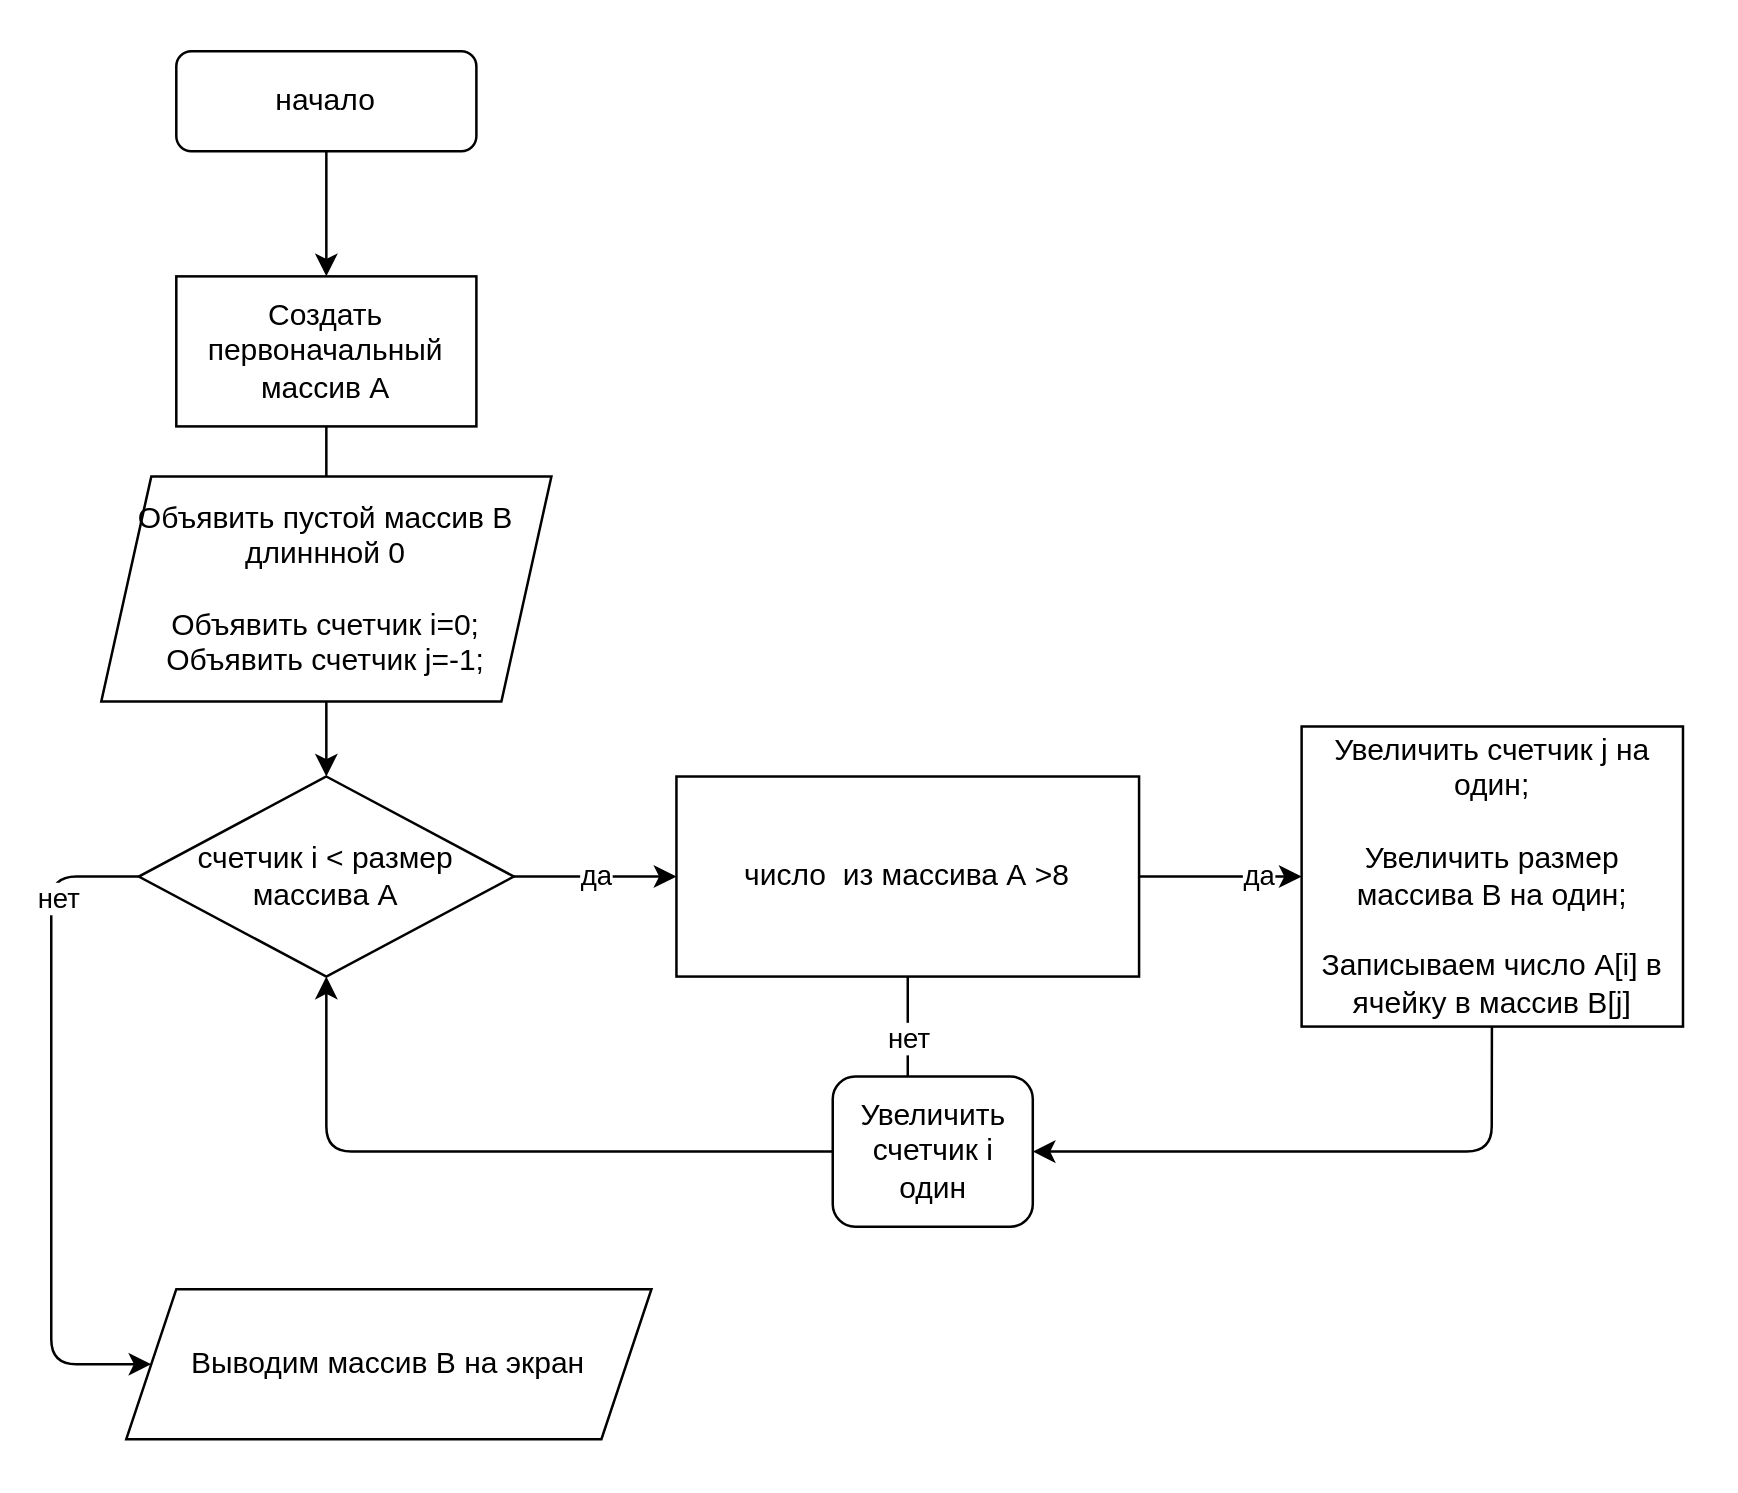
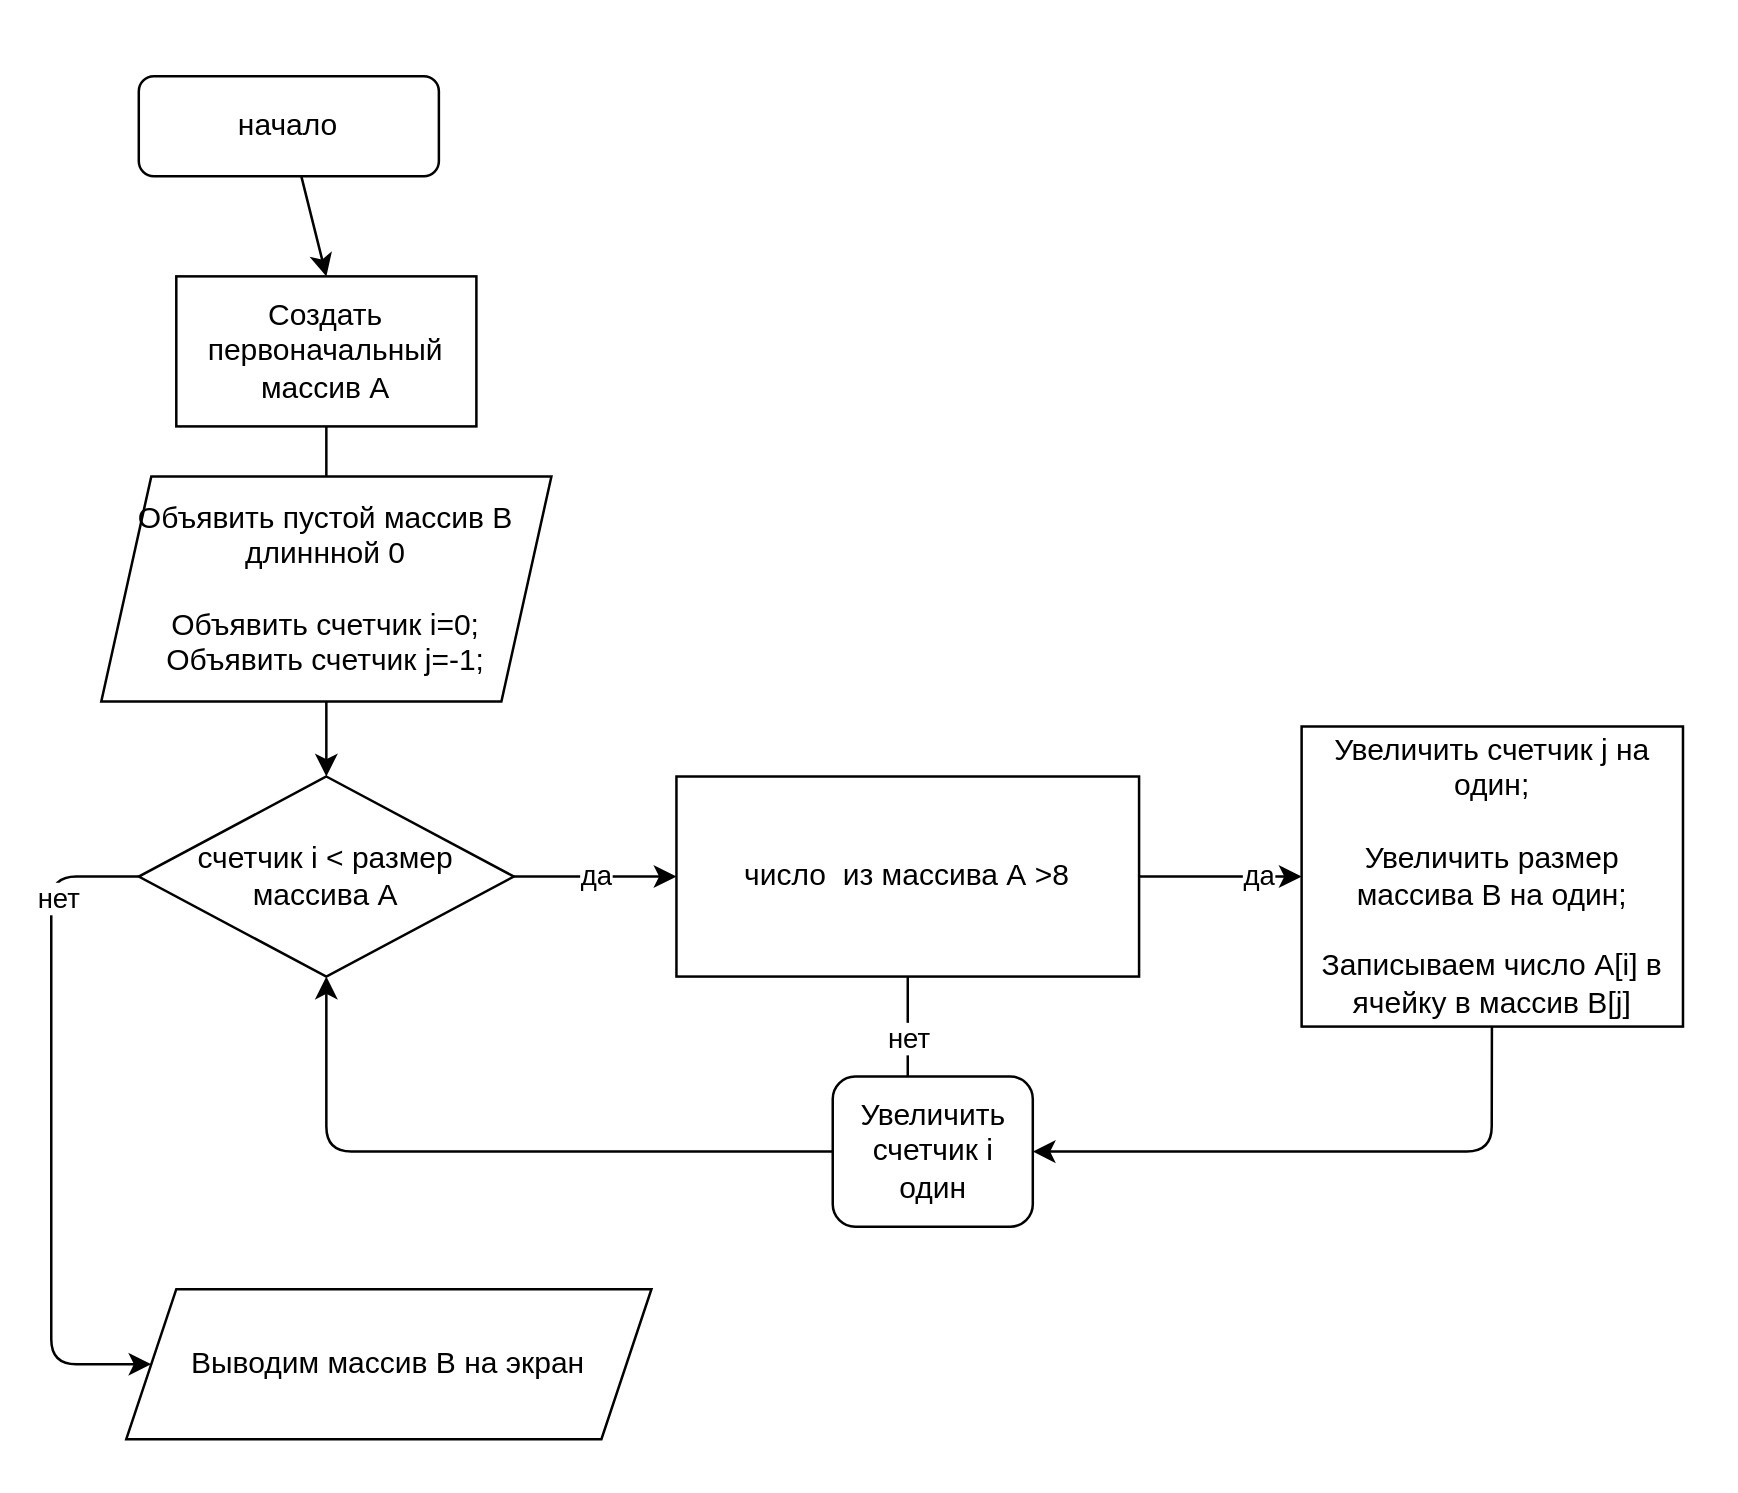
(326, 101) -> (289, 126)
